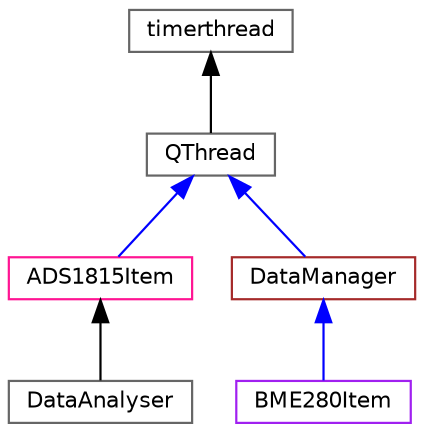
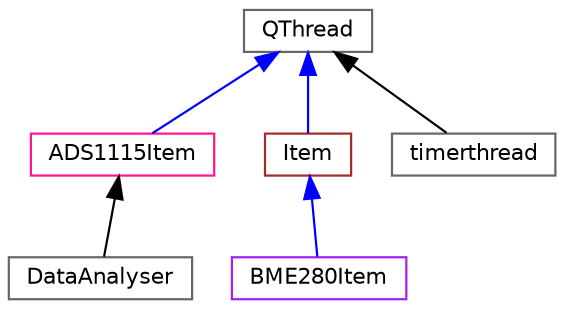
(211, 104) -> (400, 99)
(100, 278) -> (123, 155)
(324, 278) -> (308, 155)
